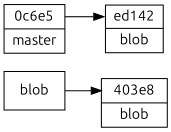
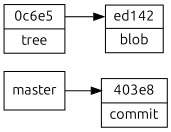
(34, 41) -> (34, 41)
(34, 91) -> (34, 91)
(134, 115) -> (134, 115)
